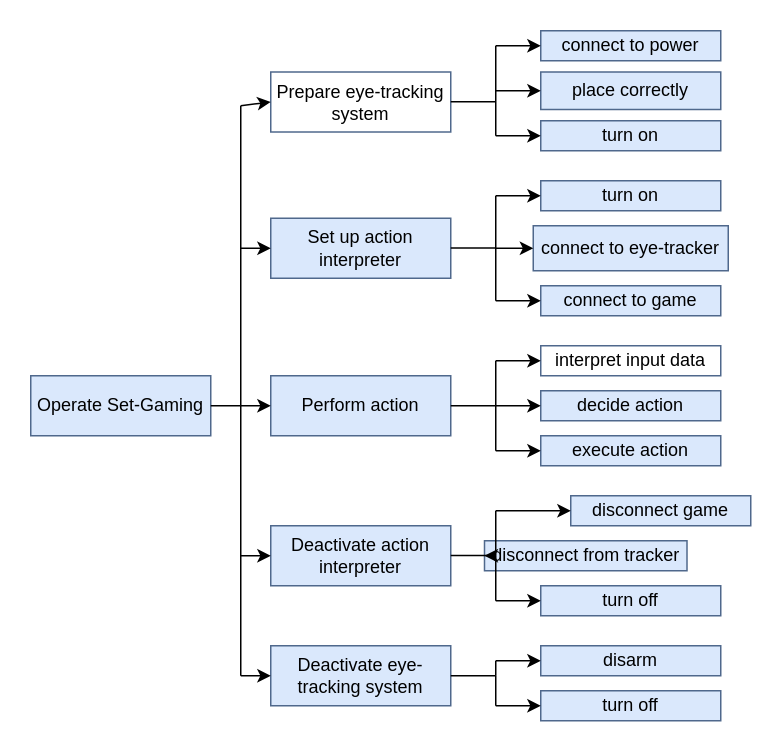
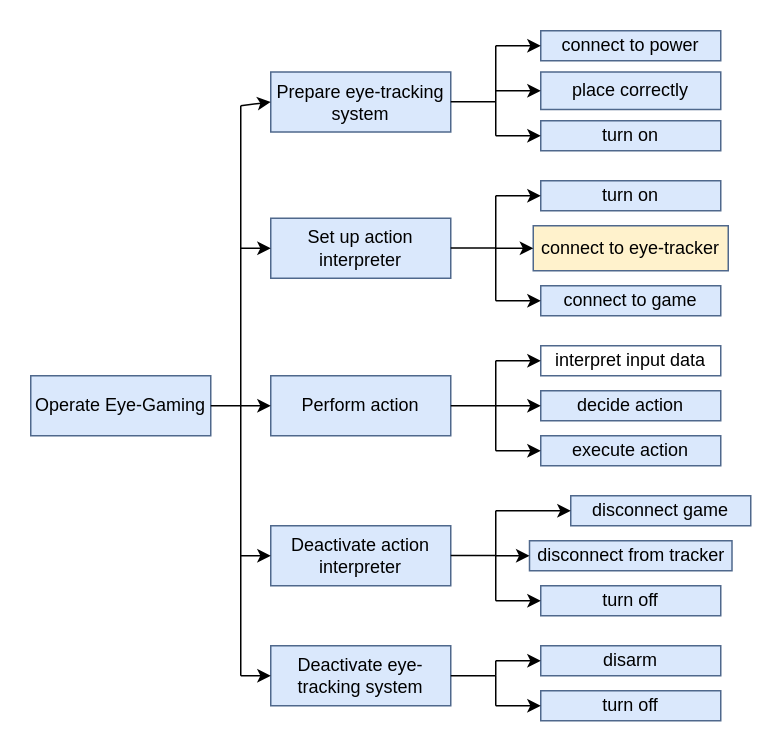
(361, 102) -> (361, 102)
(631, 248) -> (631, 248)
(121, 406) -> (121, 406)
(586, 556) -> (631, 556)
